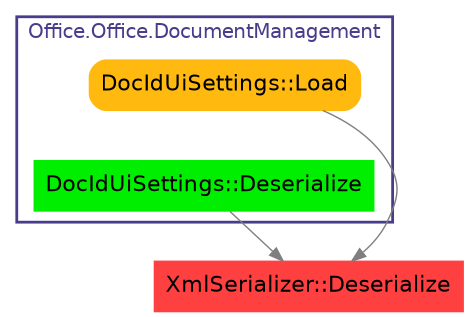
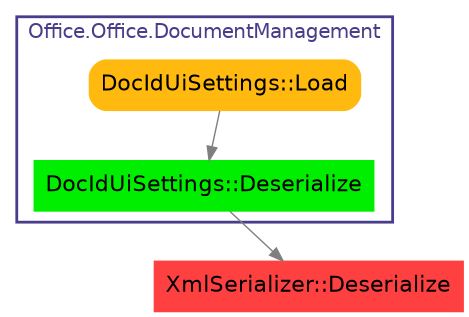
(382, 154) -> (216, 129)
